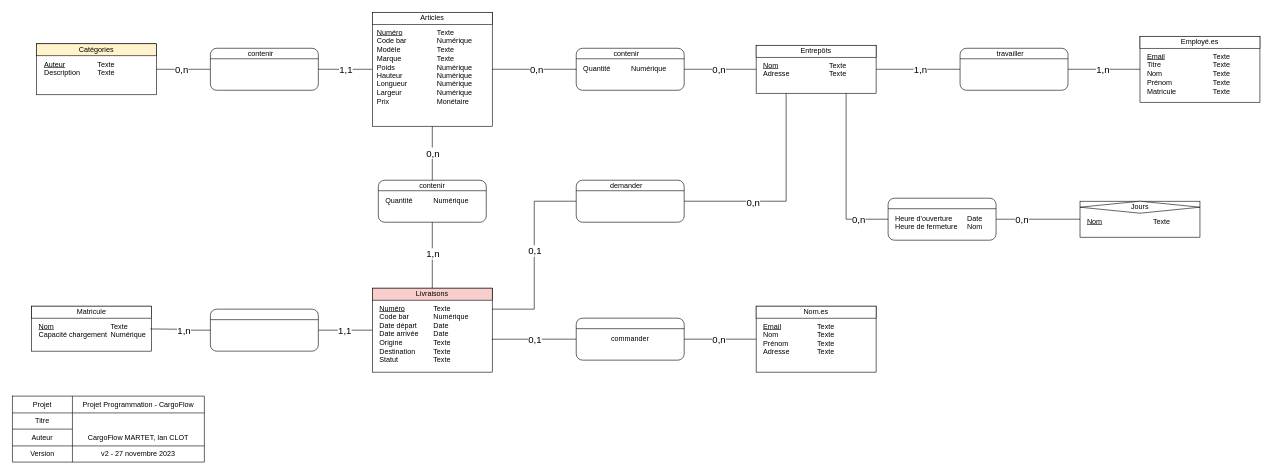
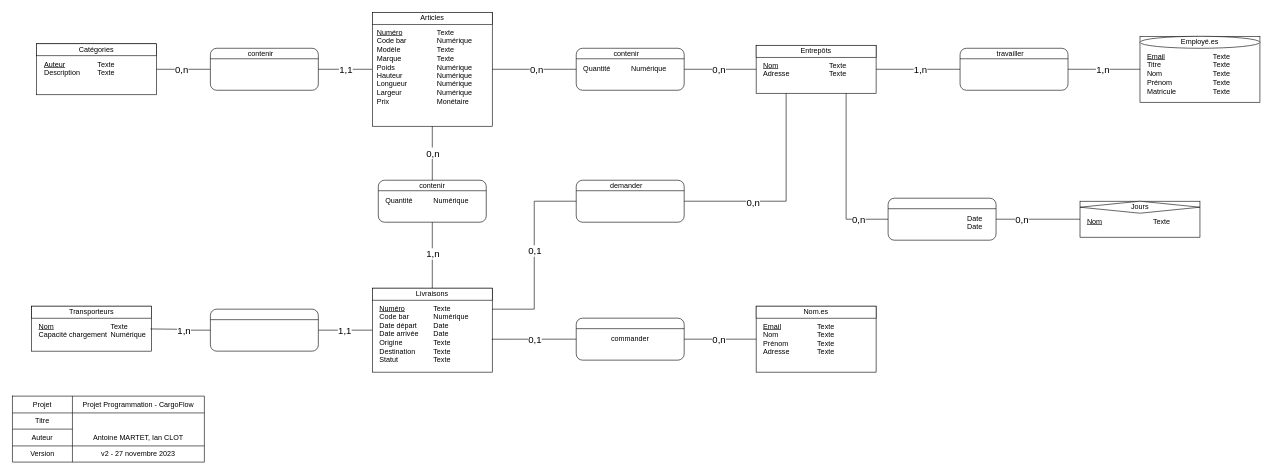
(1200, 42) -> (1200, 42)
(96, 50) -> (96, 50)
(927, 219) -> none
(976, 223) -> (976, 223)
(432, 294) -> (432, 294)
(92, 312) -> (92, 312)
(138, 438) -> (138, 438)
